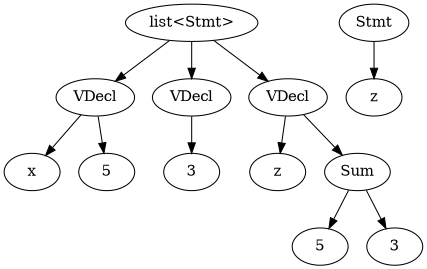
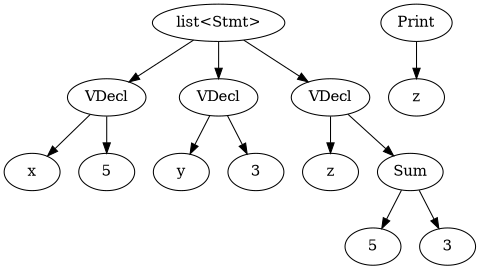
(374, 23) -> (417, 23)
none -> (181, 172)
